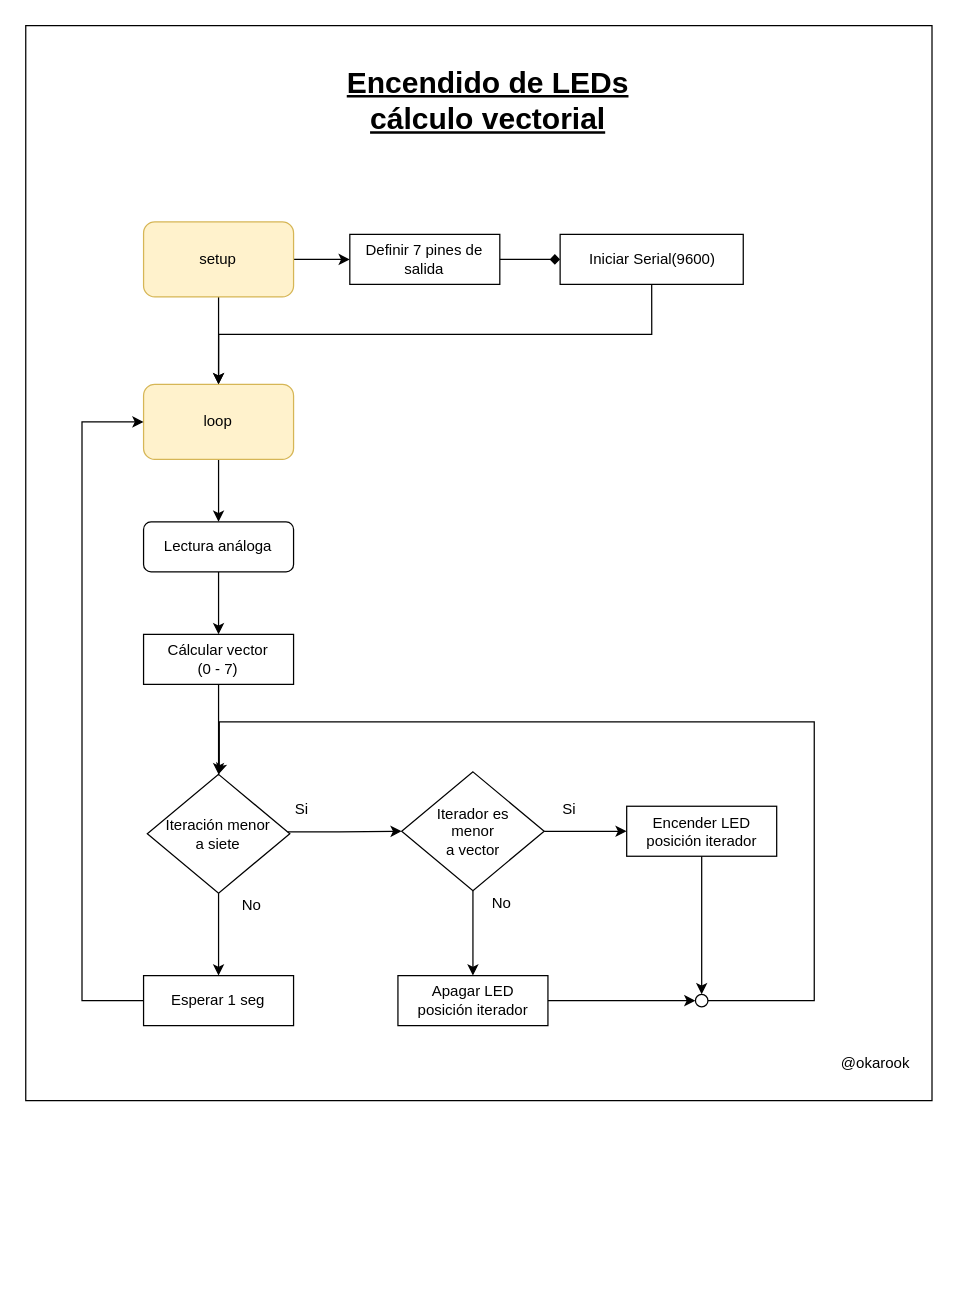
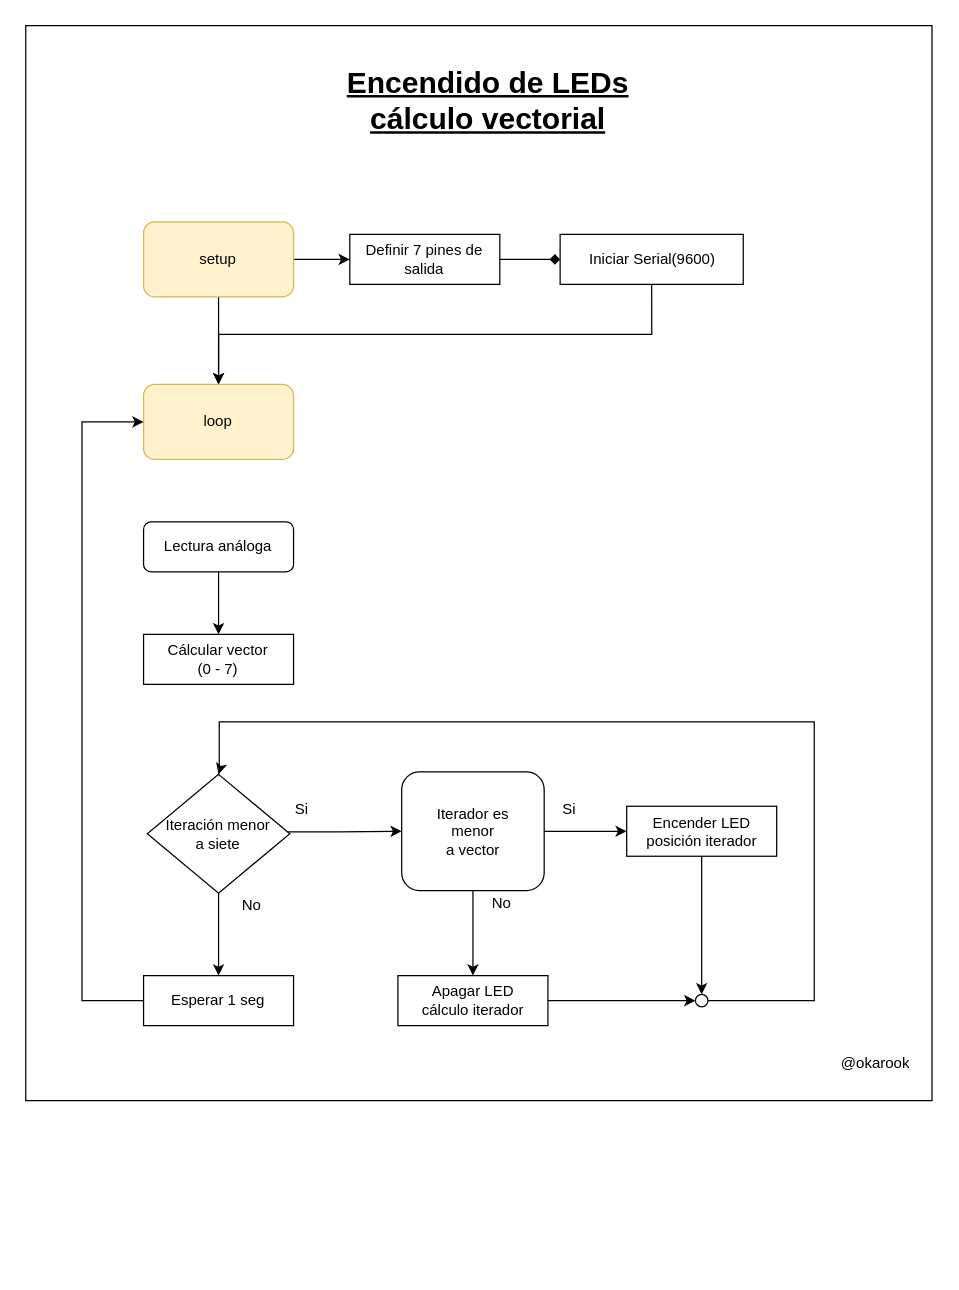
(218, 487) -> none
(218, 702) -> none
(473, 831) -> (473, 831)
(473, 1001) -> (473, 1001)
